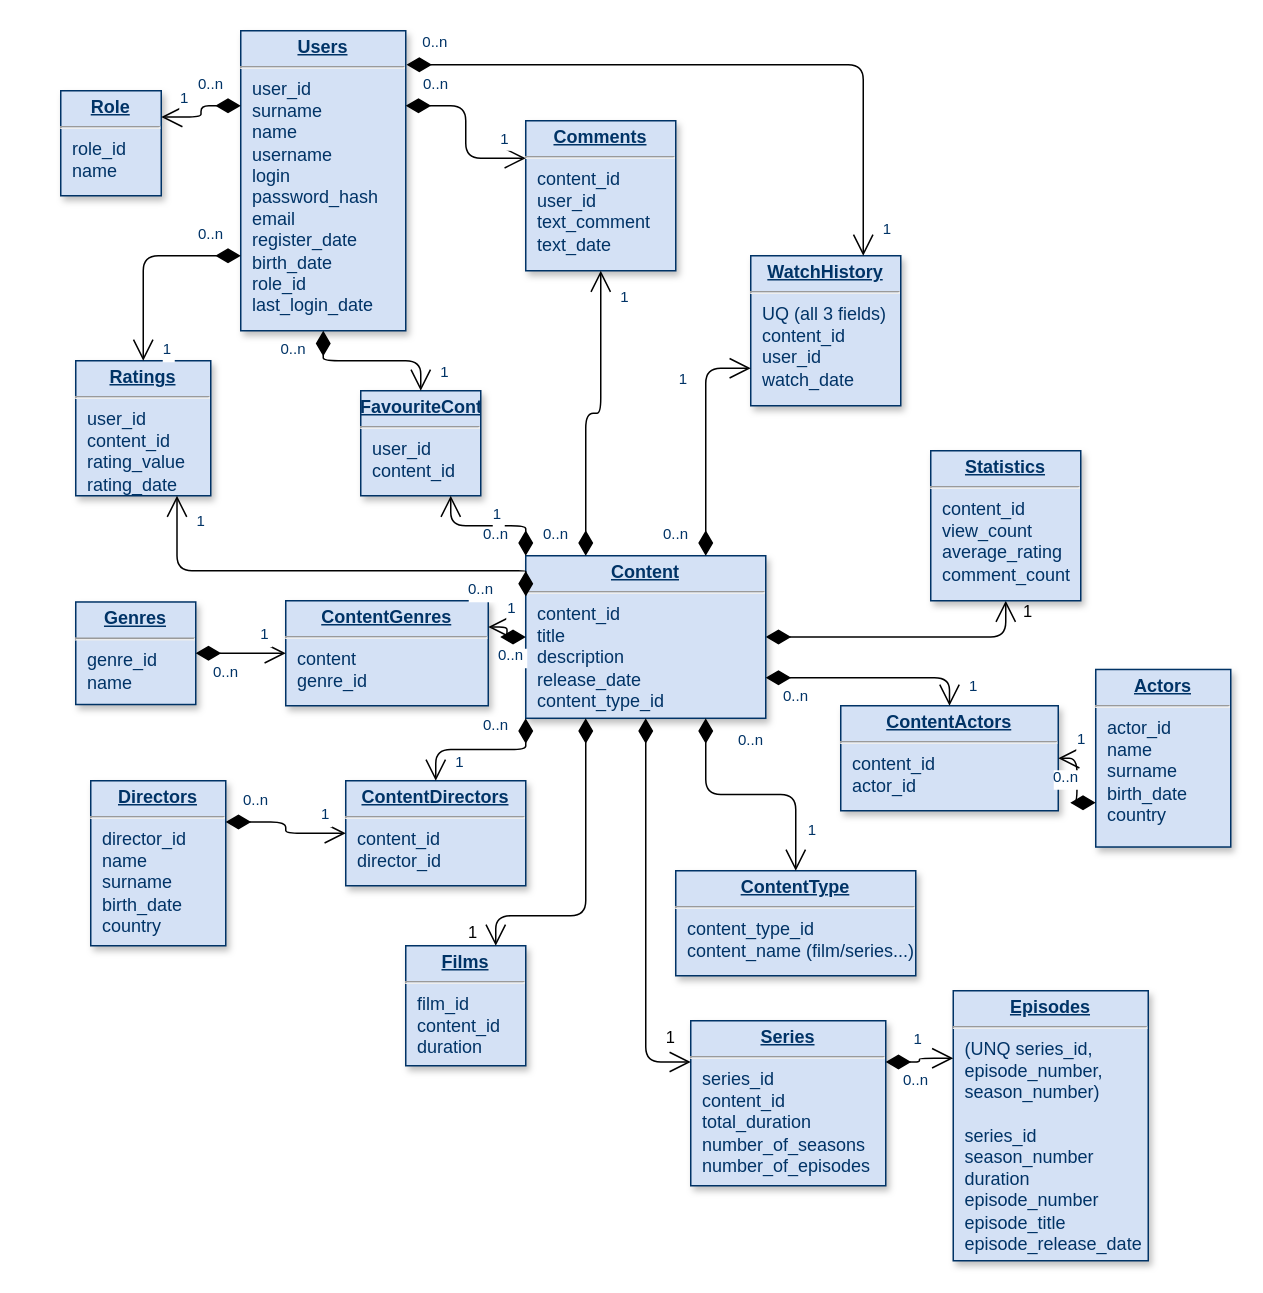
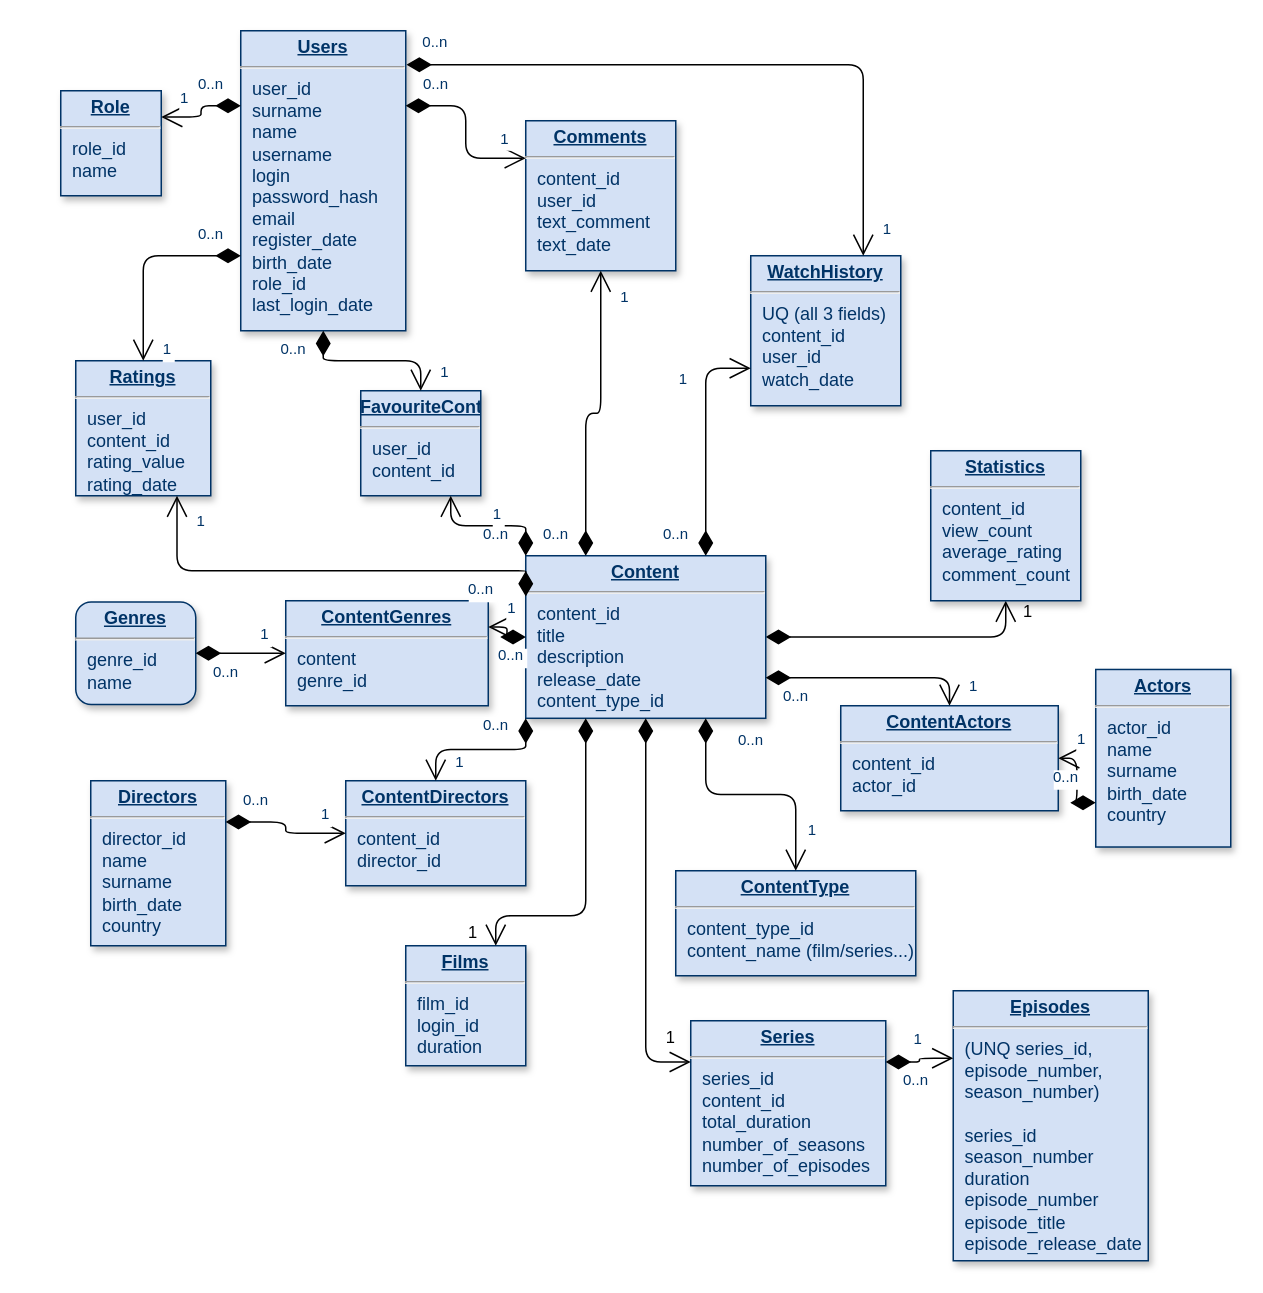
(136, 653) -> (136, 653)
(454, 989) -> (444, 989)
